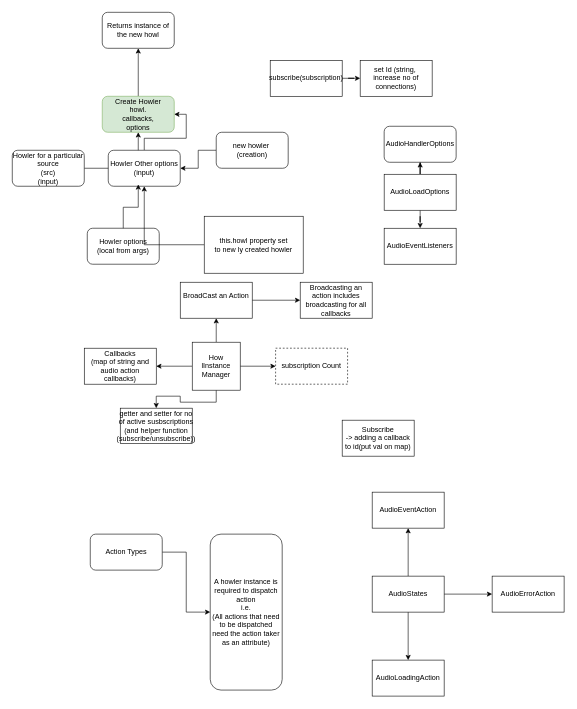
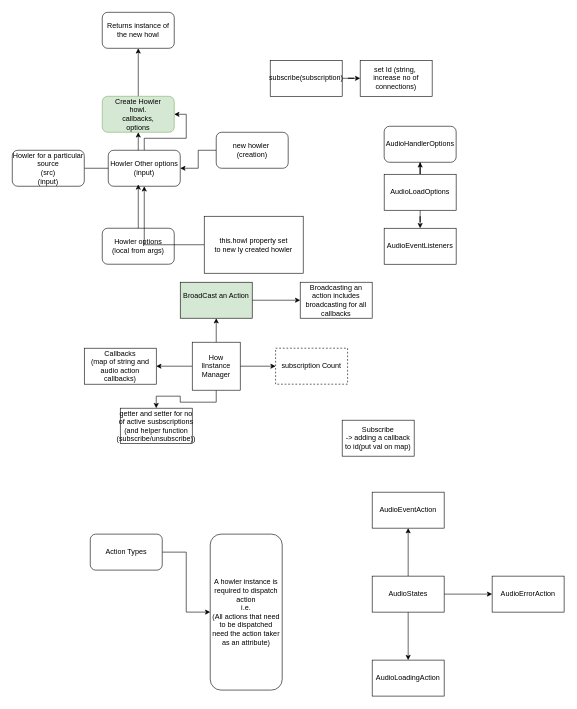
(123, 246) -> (138, 246)
(216, 300) -> (216, 300)
